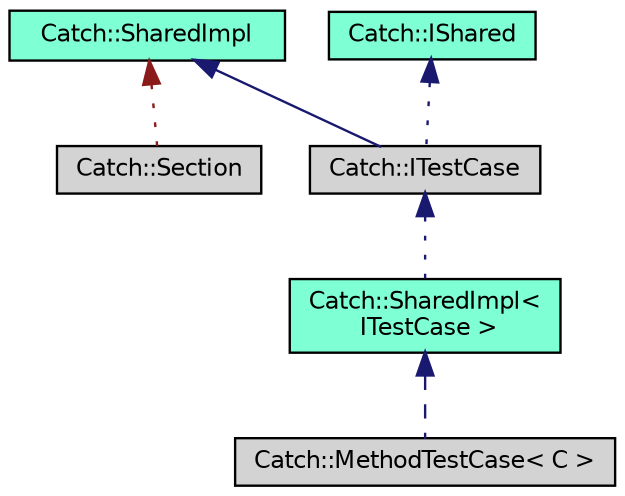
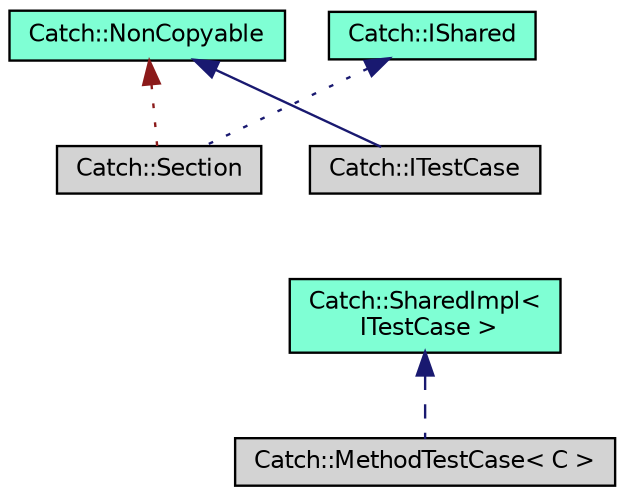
(147, 36) -> (147, 36)
(428, 115) -> (273, 114)
(425, 248) -> none
